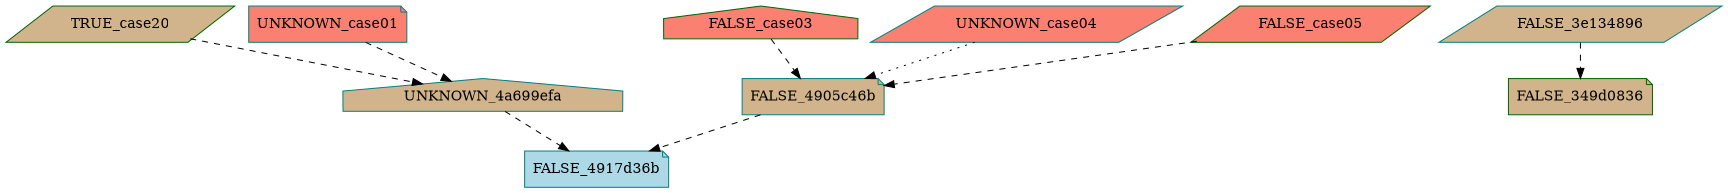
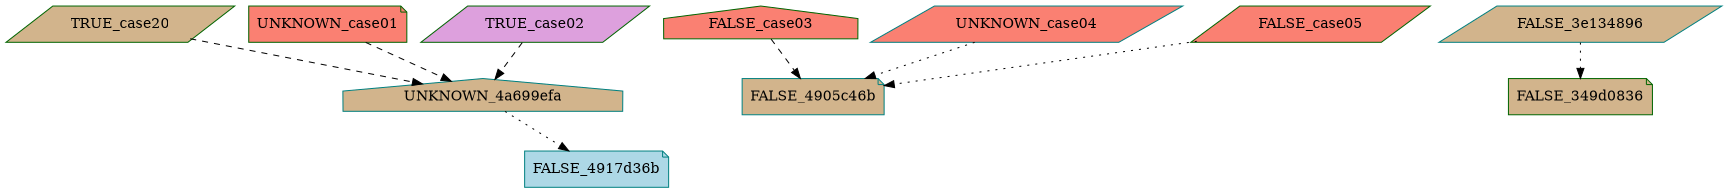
(328, 24) -> (328, 24)
none -> (535, 24)
(1580, 55) -> (1580, 55)
(1046, 63) -> (1046, 63)
(533, 129) -> (533, 129)
(710, 131) -> none
